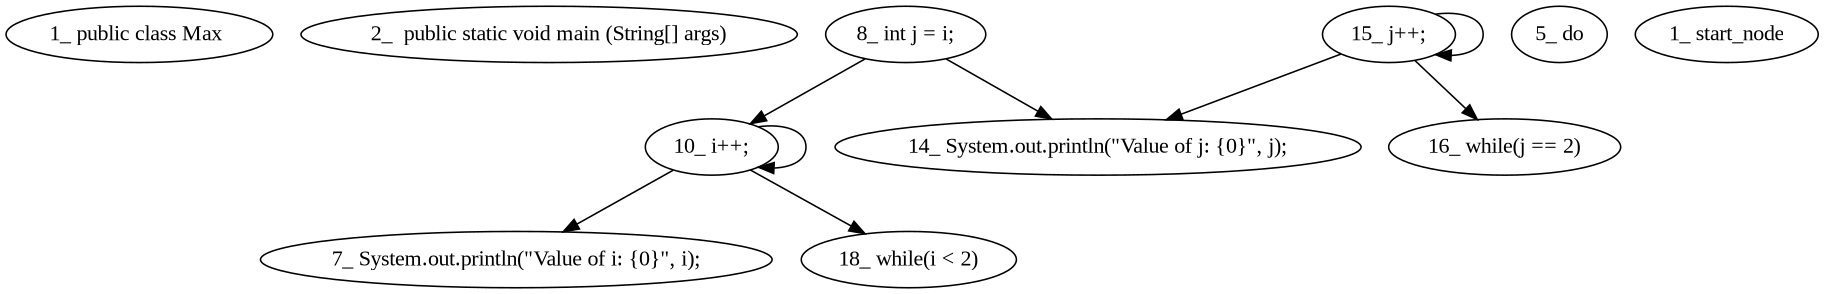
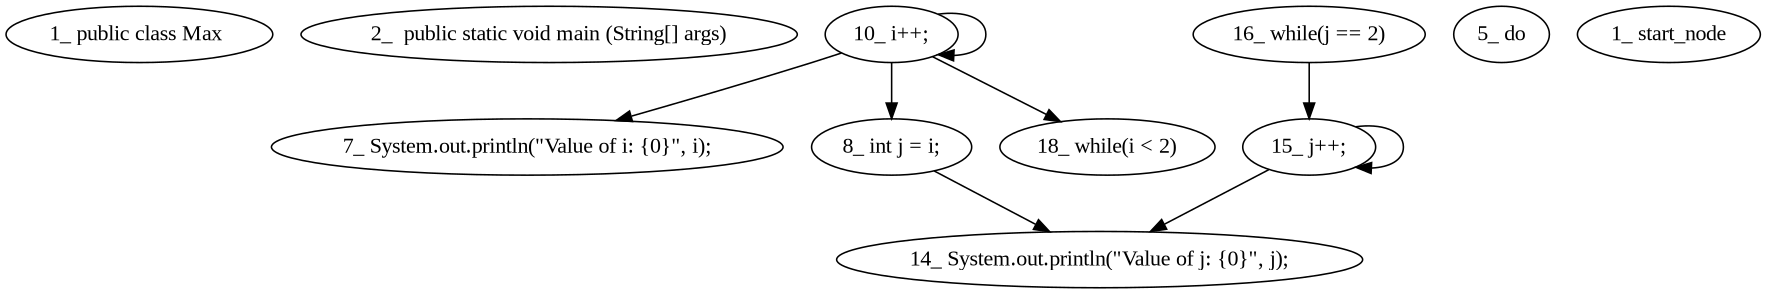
(1440, 85) -> (1309, 83)
(815, 87) -> (892, 83)
